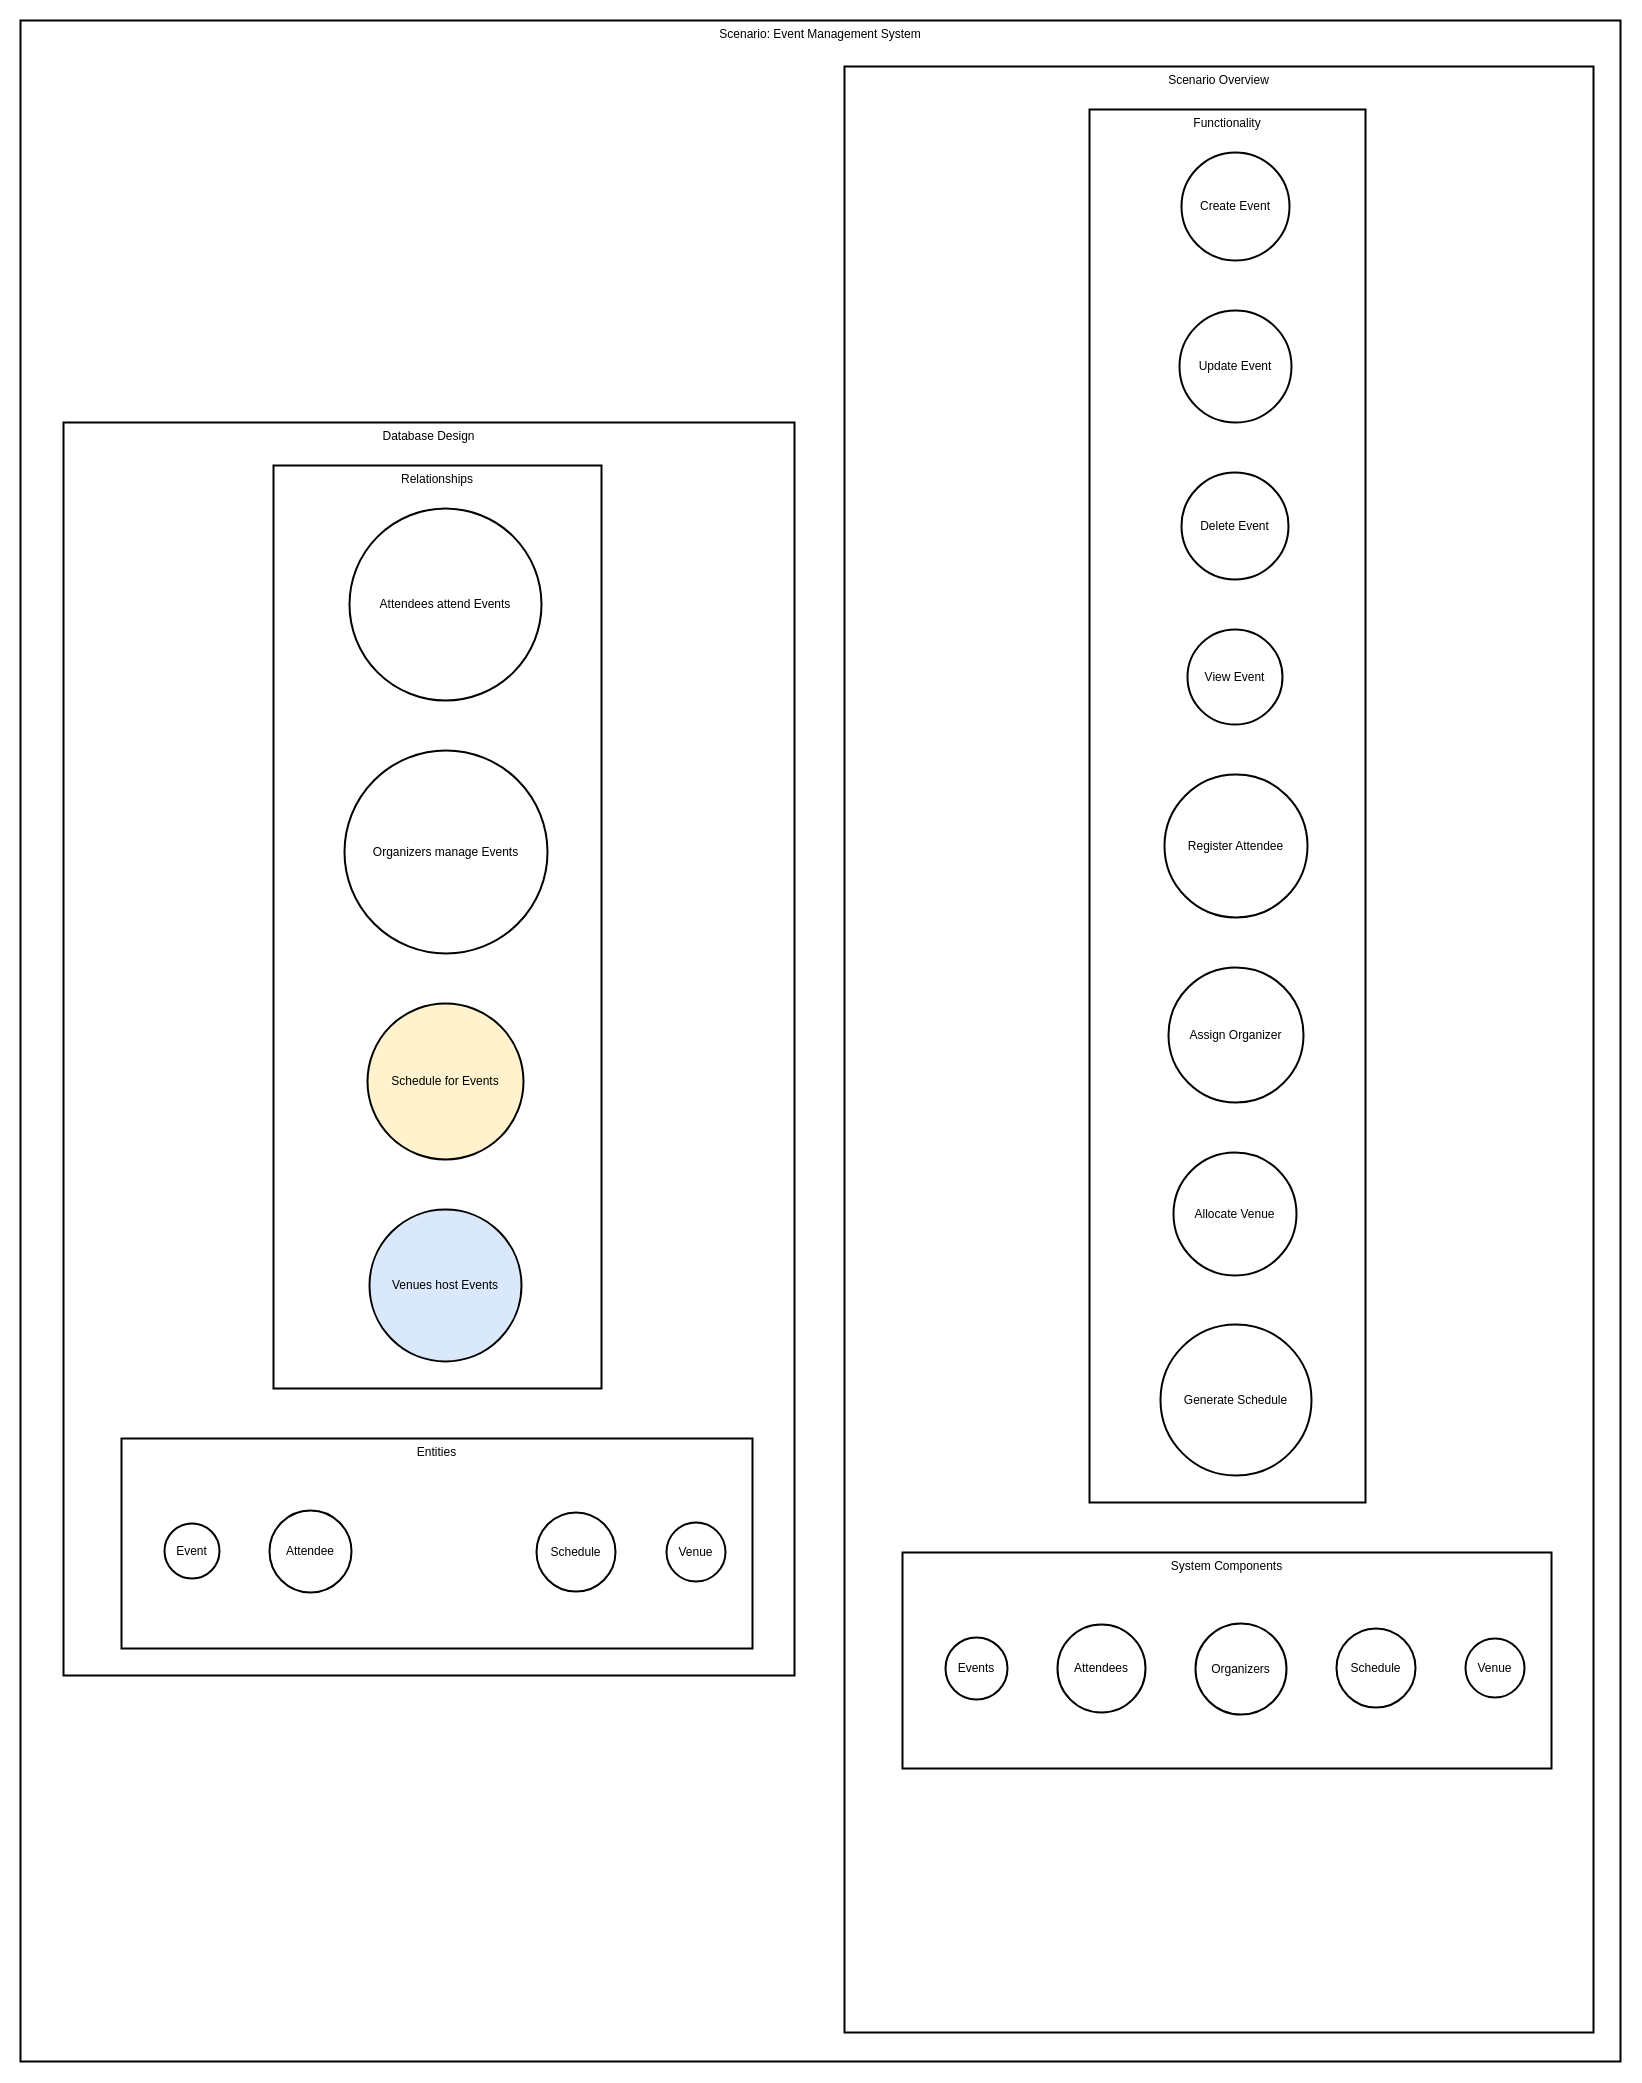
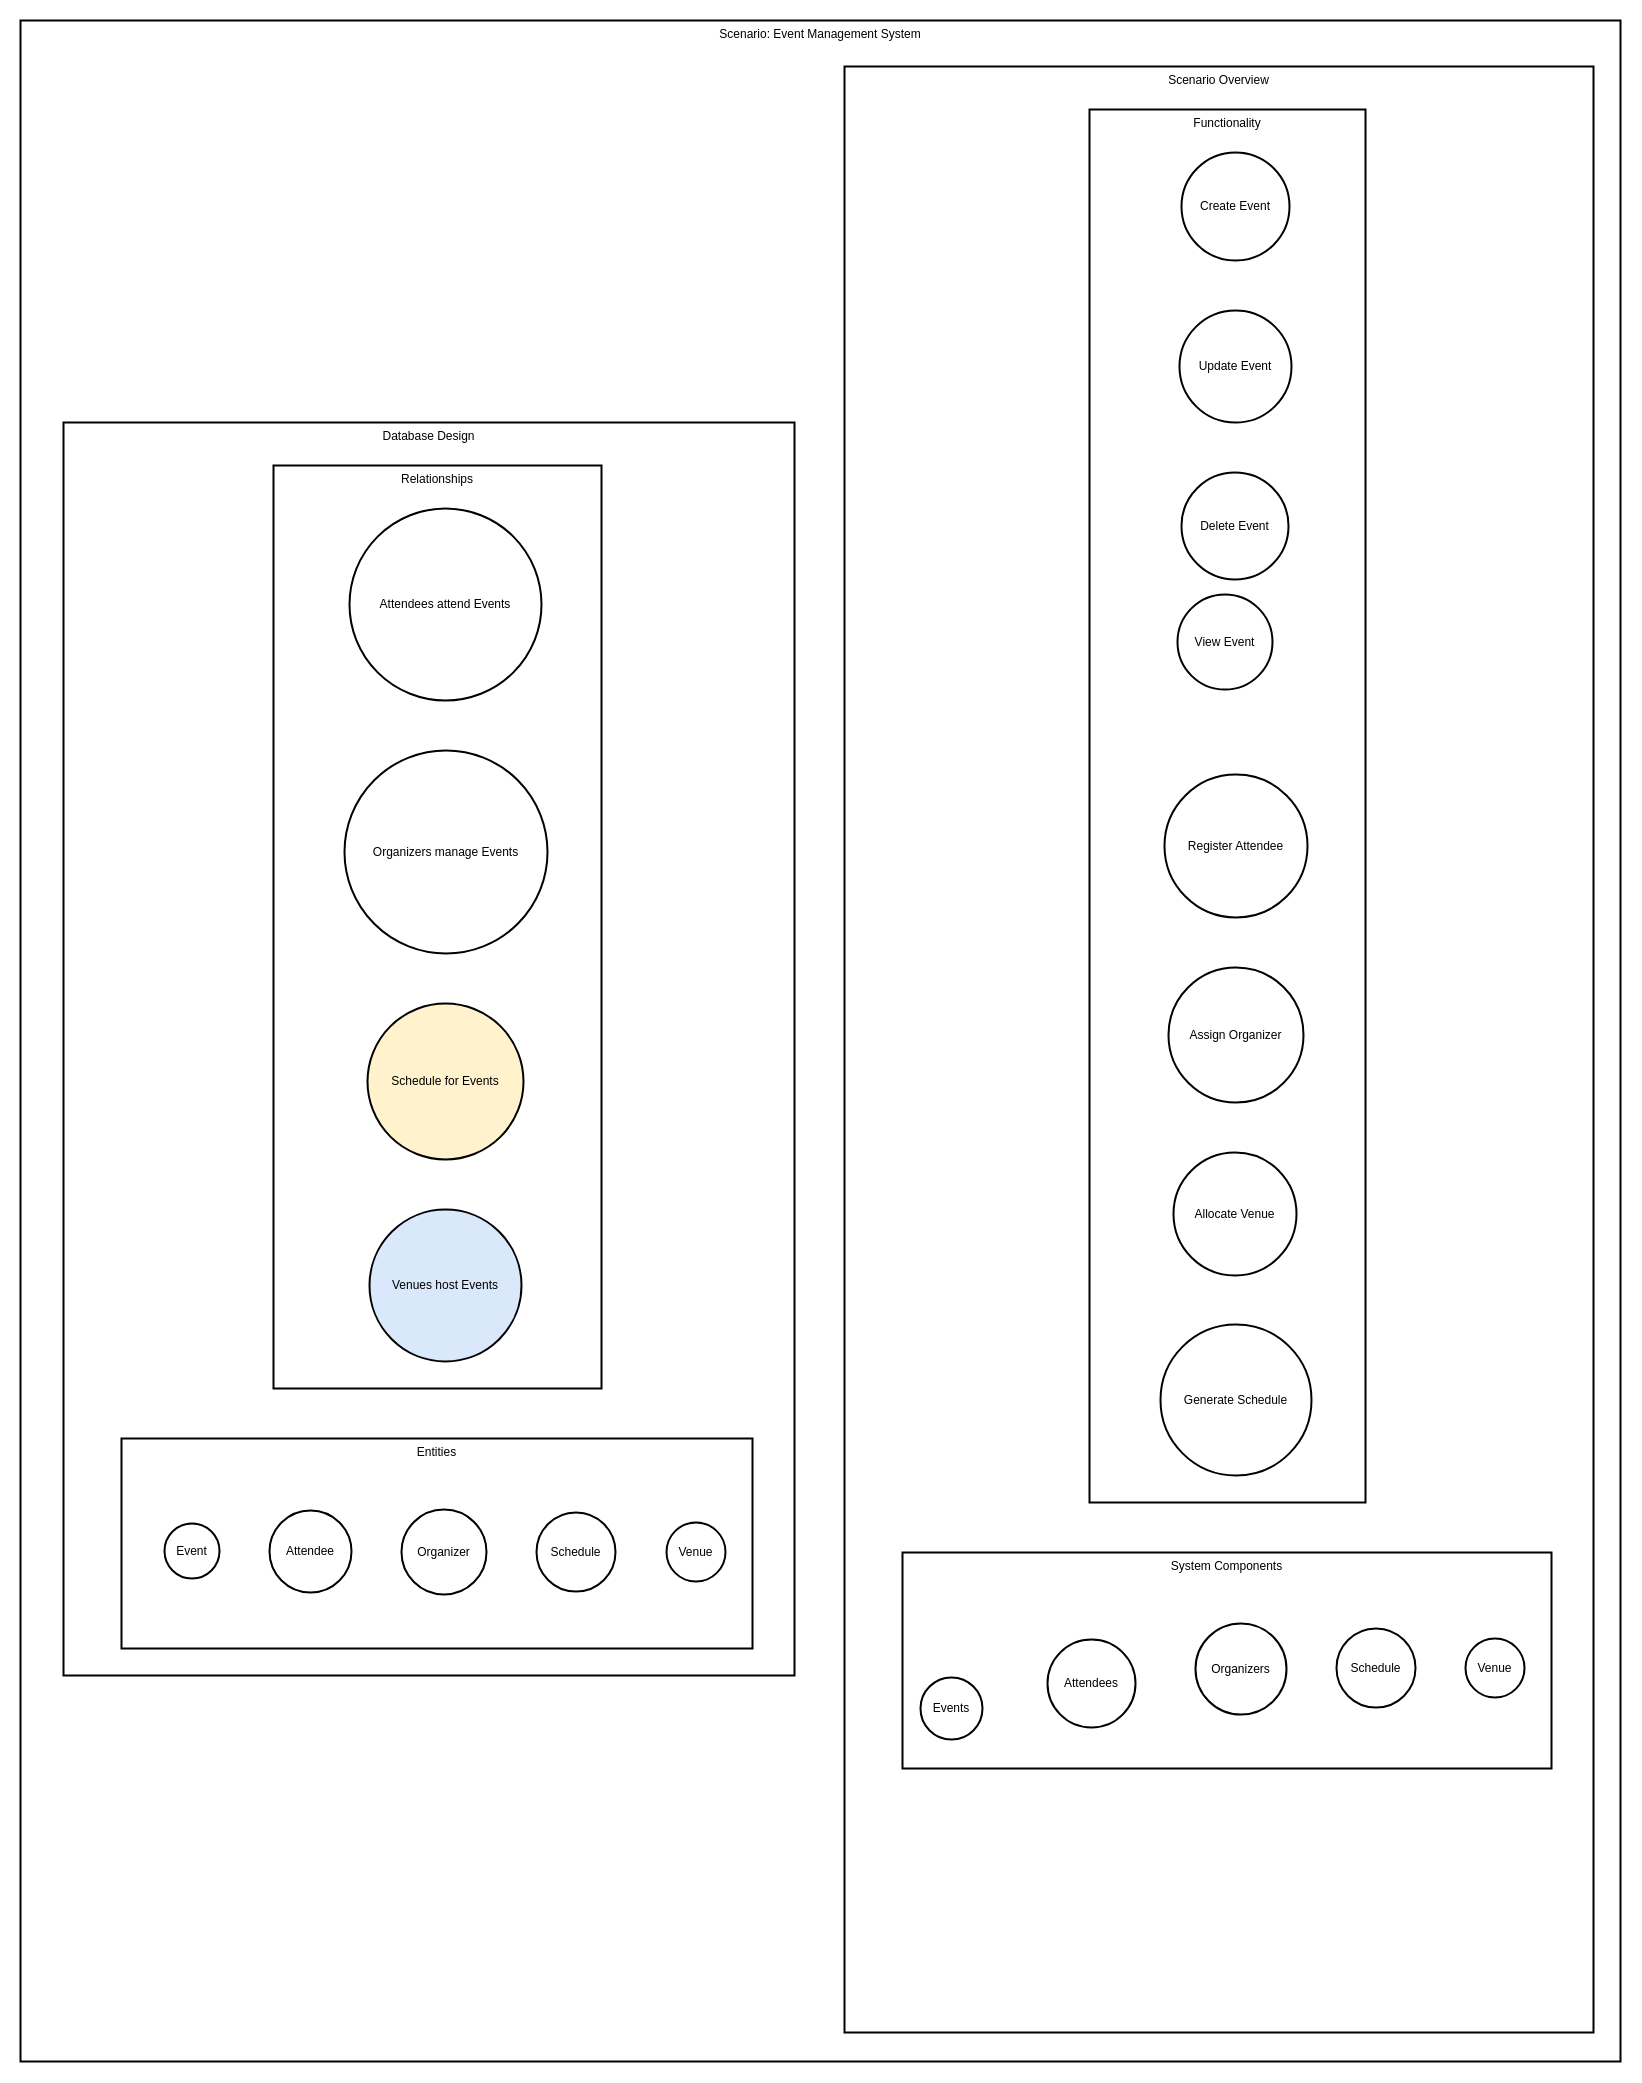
(1235, 677) -> (1225, 642)
none -> (444, 1552)
(977, 1669) -> (952, 1709)
(1102, 1669) -> (1092, 1684)
